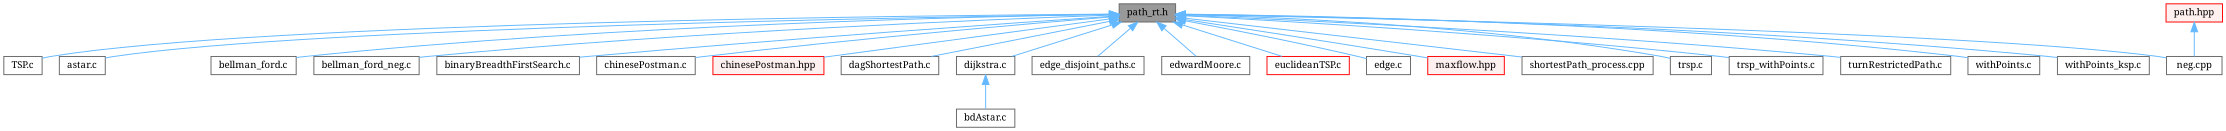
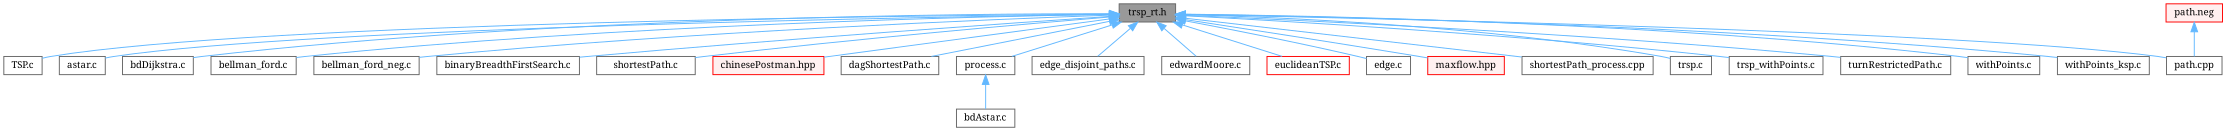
(1147, 13) -> (1147, 13)
(2194, 13) -> (2194, 13)
none -> (158, 66)
(646, 66) -> (646, 66)
(986, 66) -> (986, 66)
(2194, 66) -> (2194, 66)
